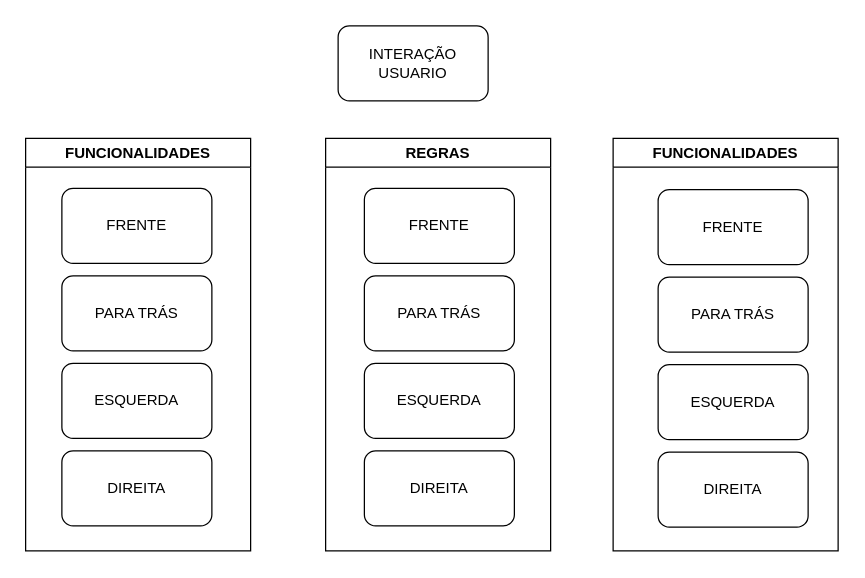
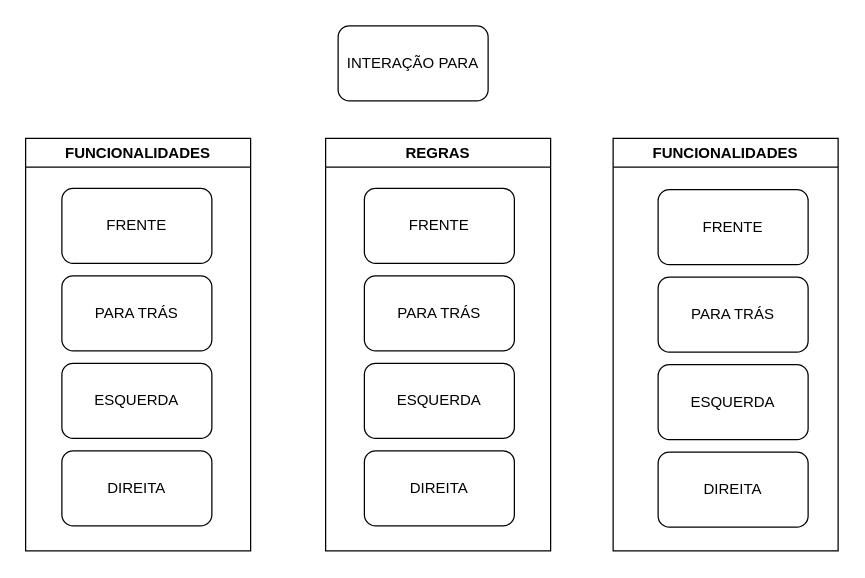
(413, 63) -> (413, 63)
